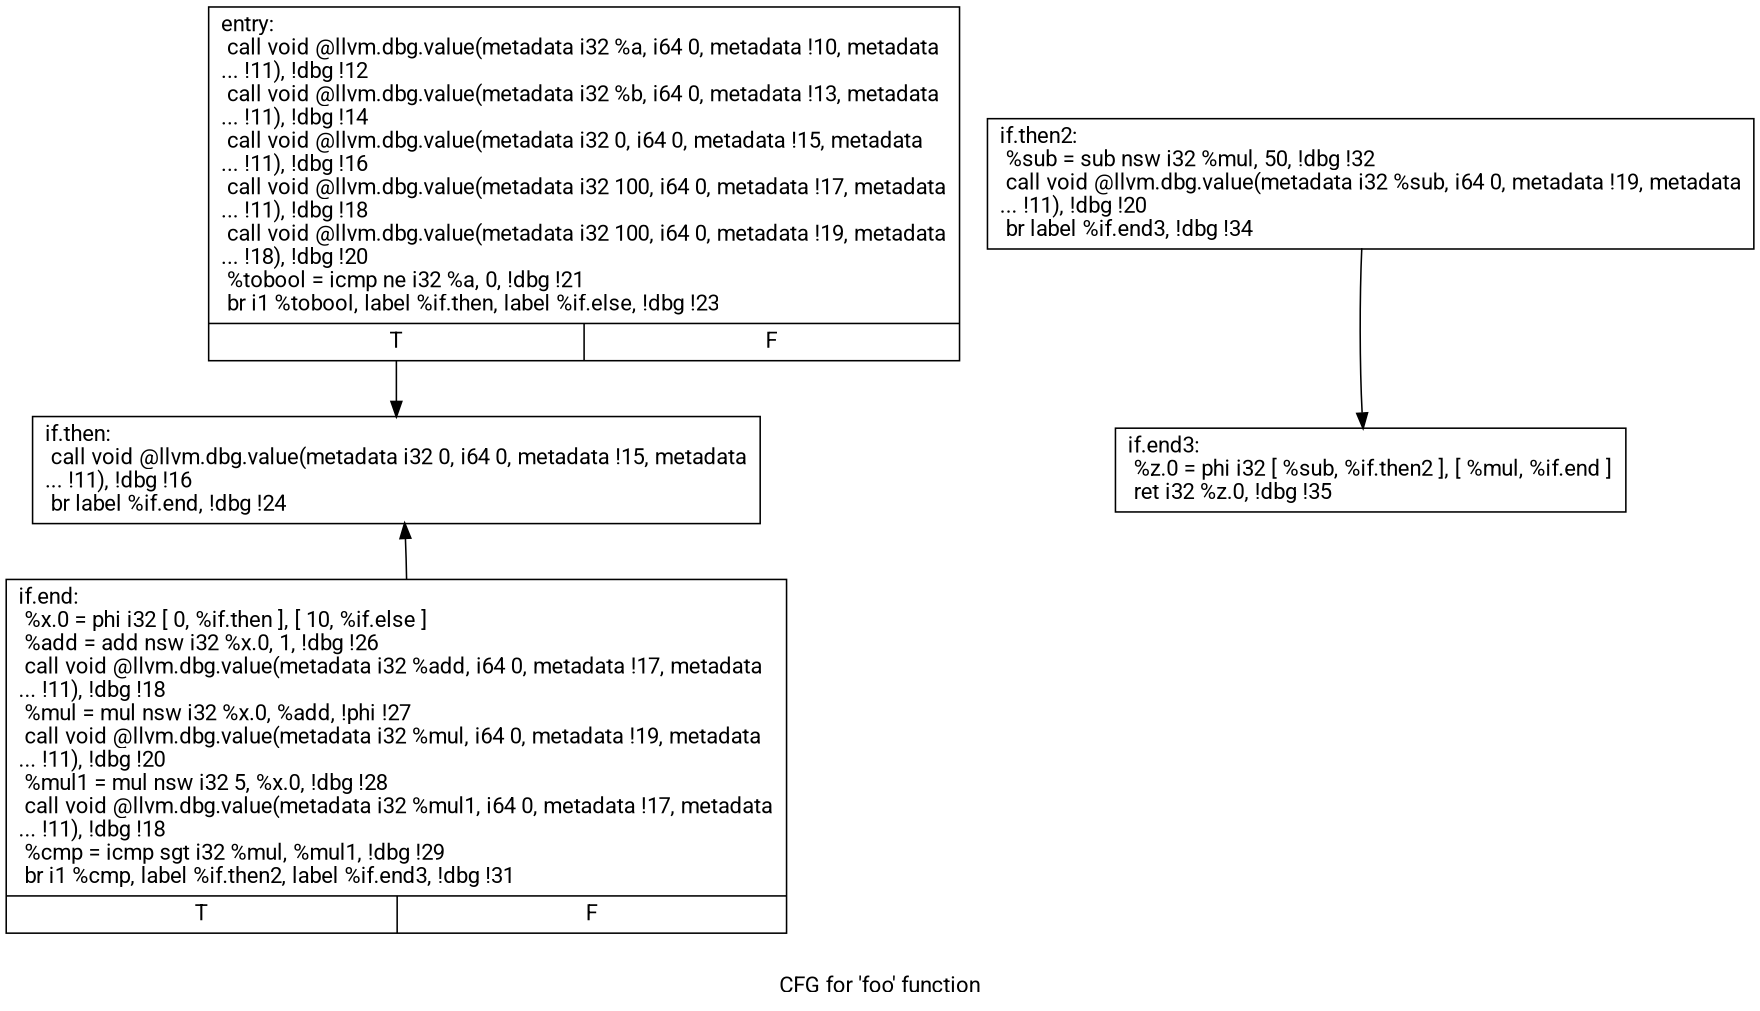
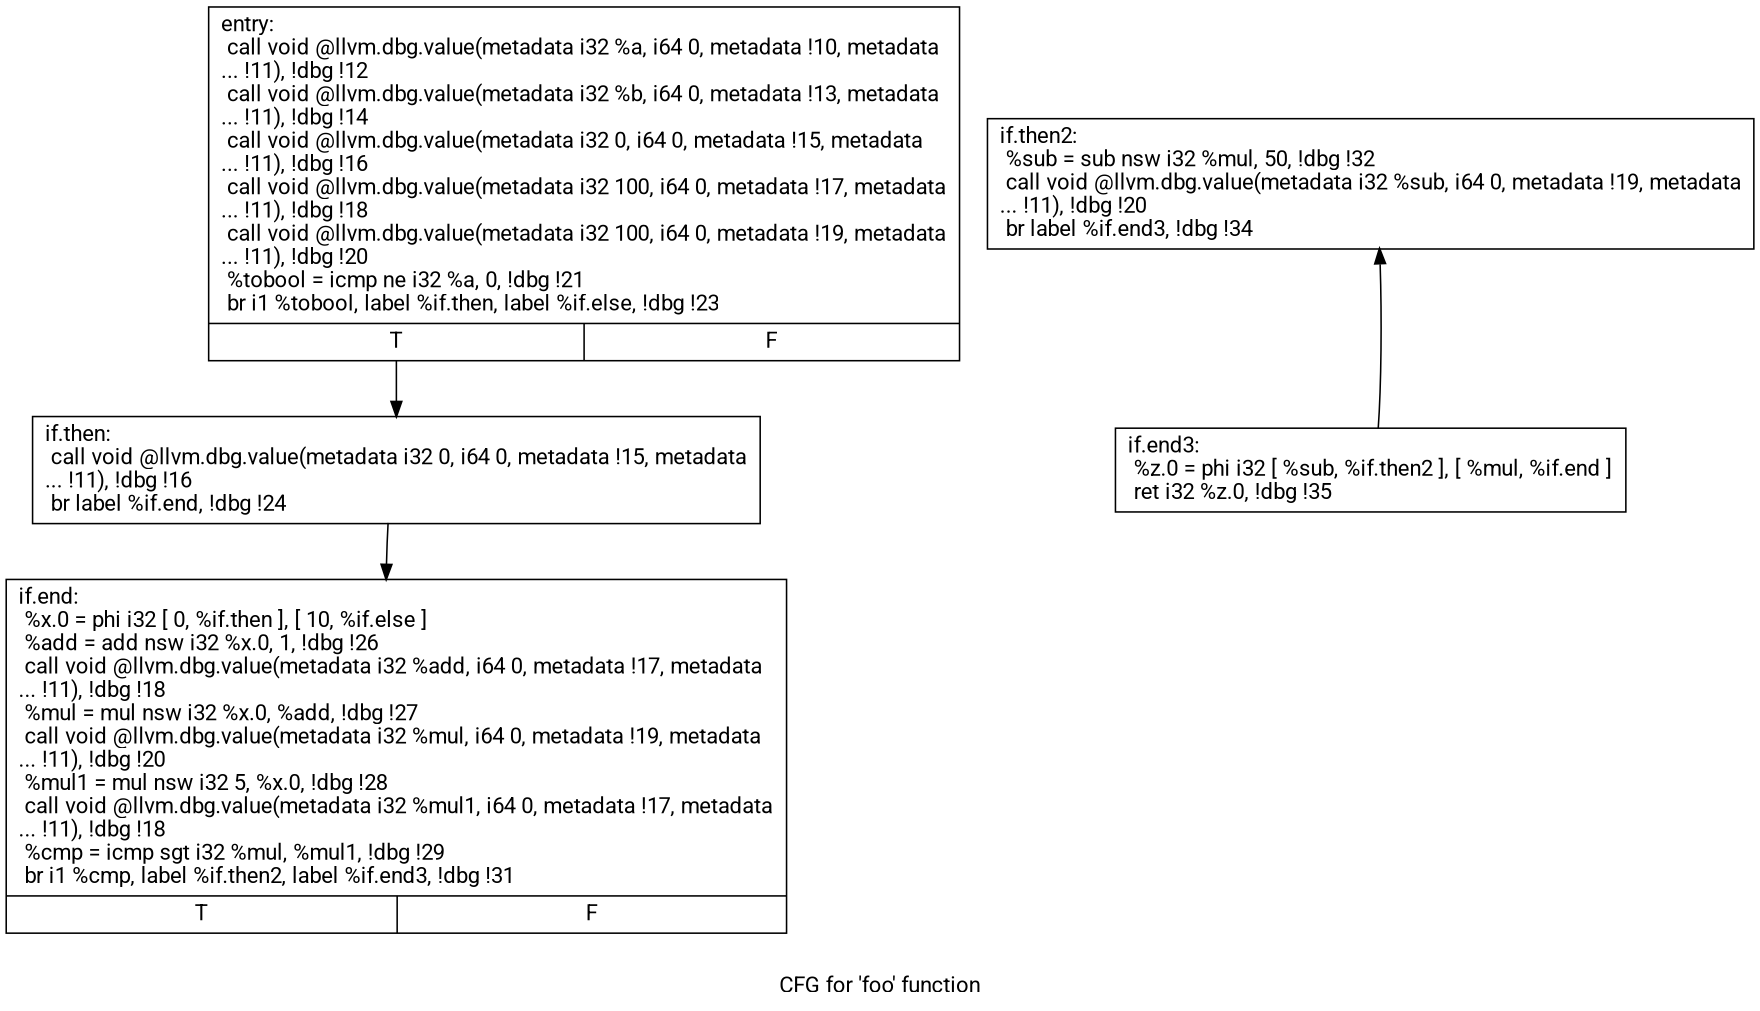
(295, 258) -> (295, 258)
(1360, 330) -> (1381, 346)
(406, 559) -> (387, 544)
(215, 714) -> (219, 714)
